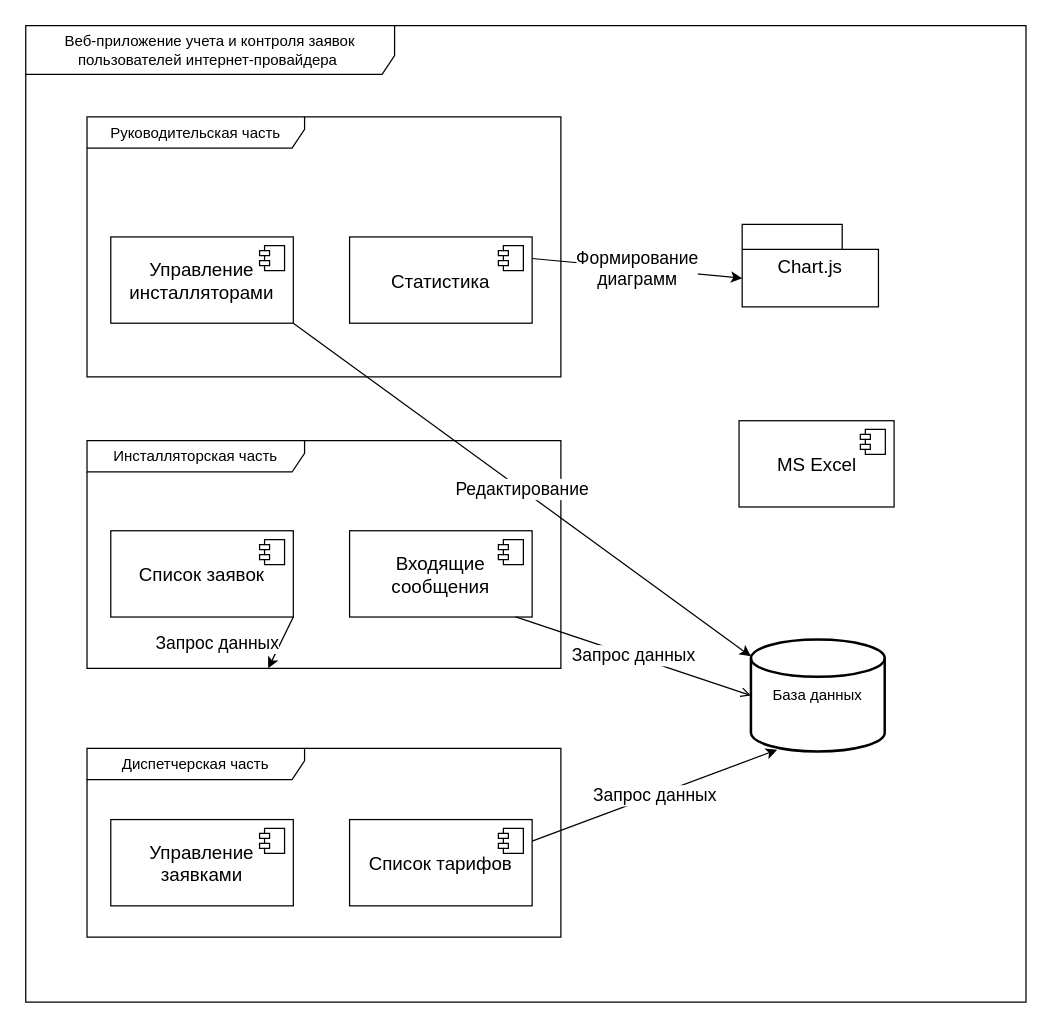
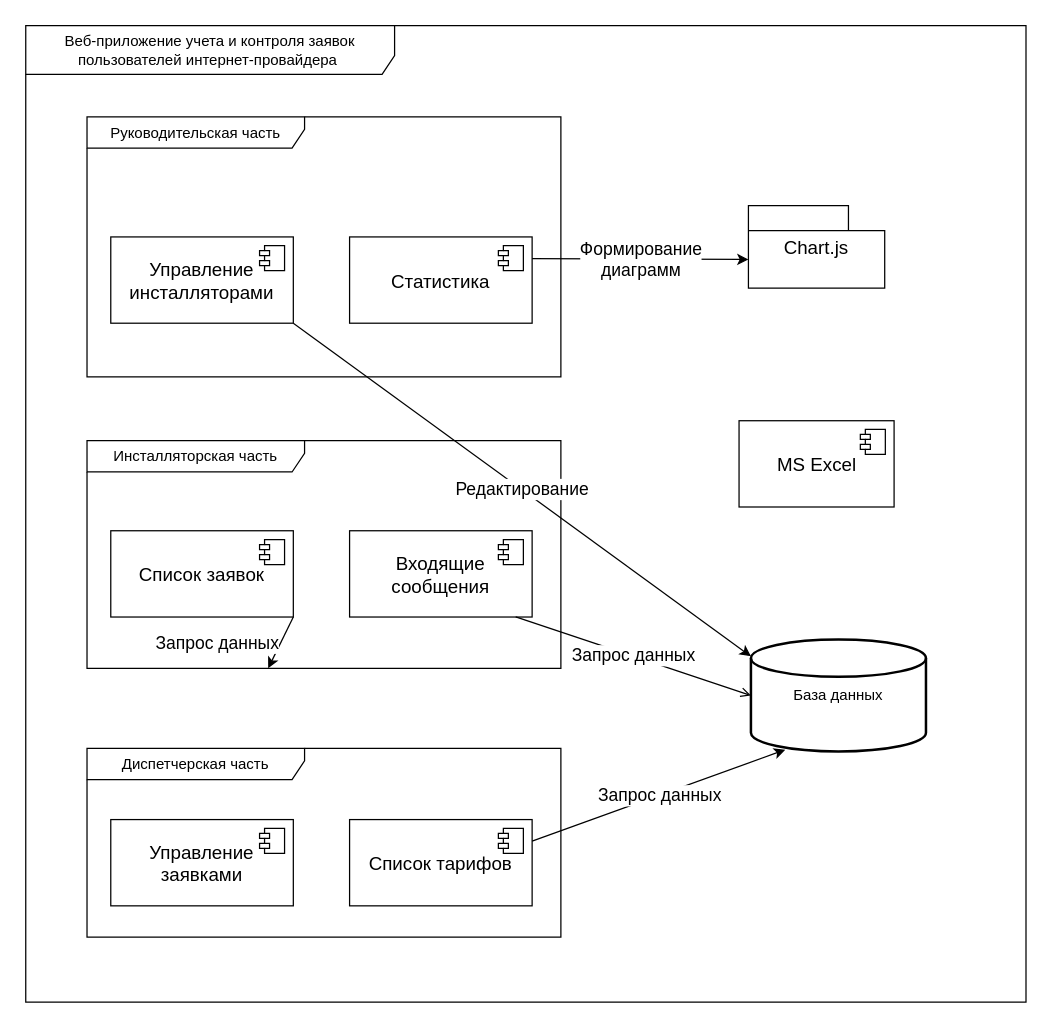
(810, 266) -> (816, 247)
(818, 695) -> (838, 695)
